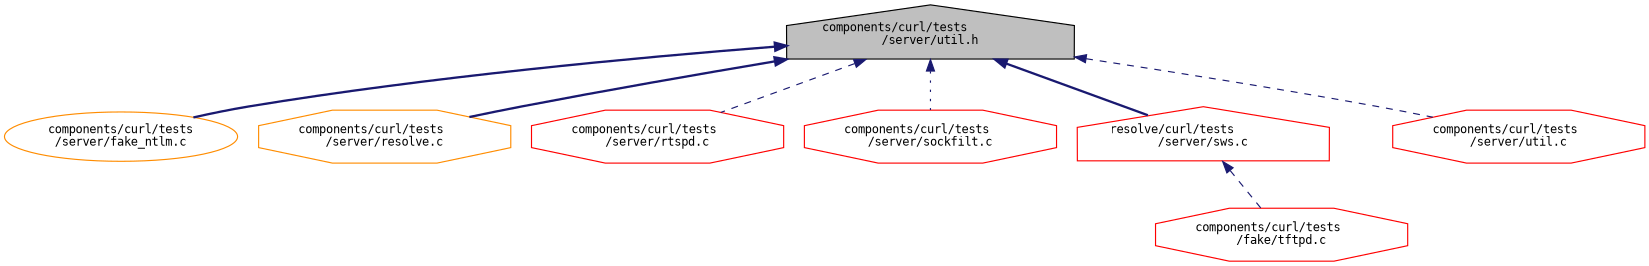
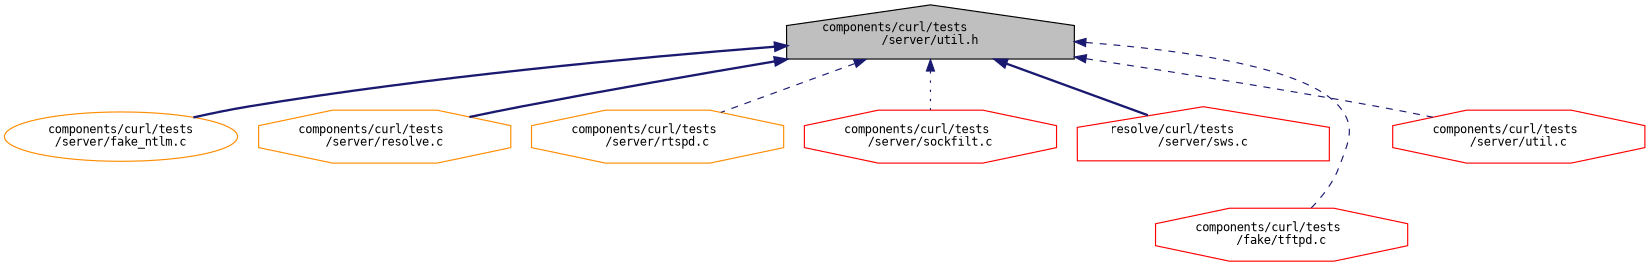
(658, 137) -> (658, 137)
(1246, 189) -> (1273, 72)
